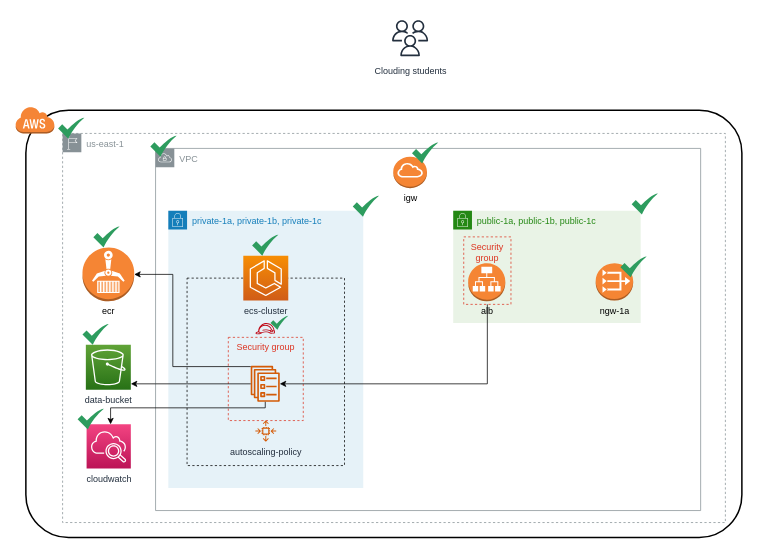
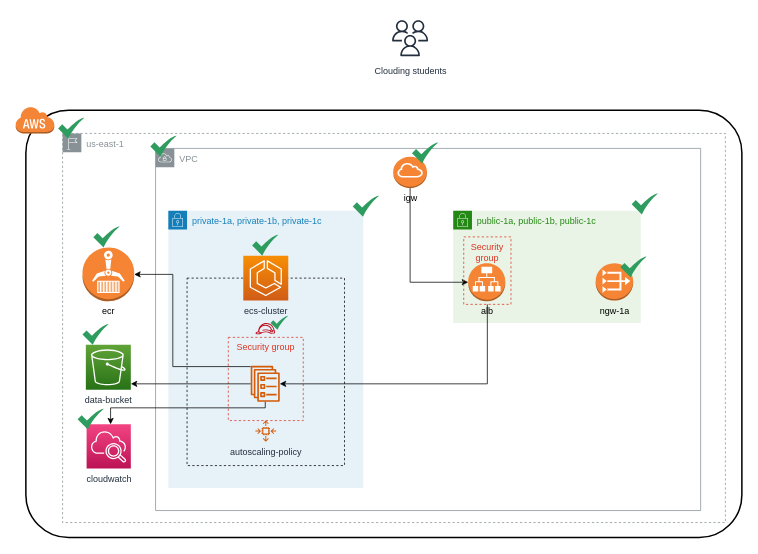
none -> (435, 282)
